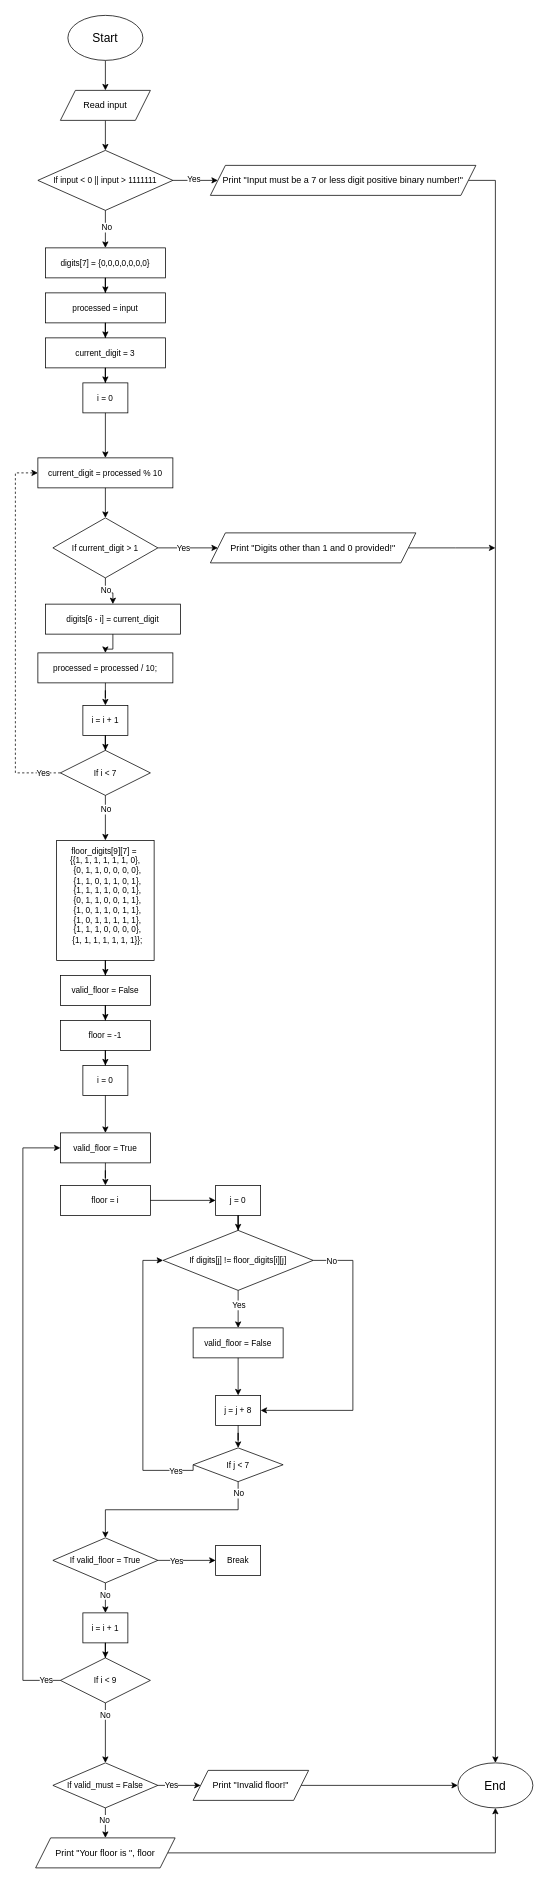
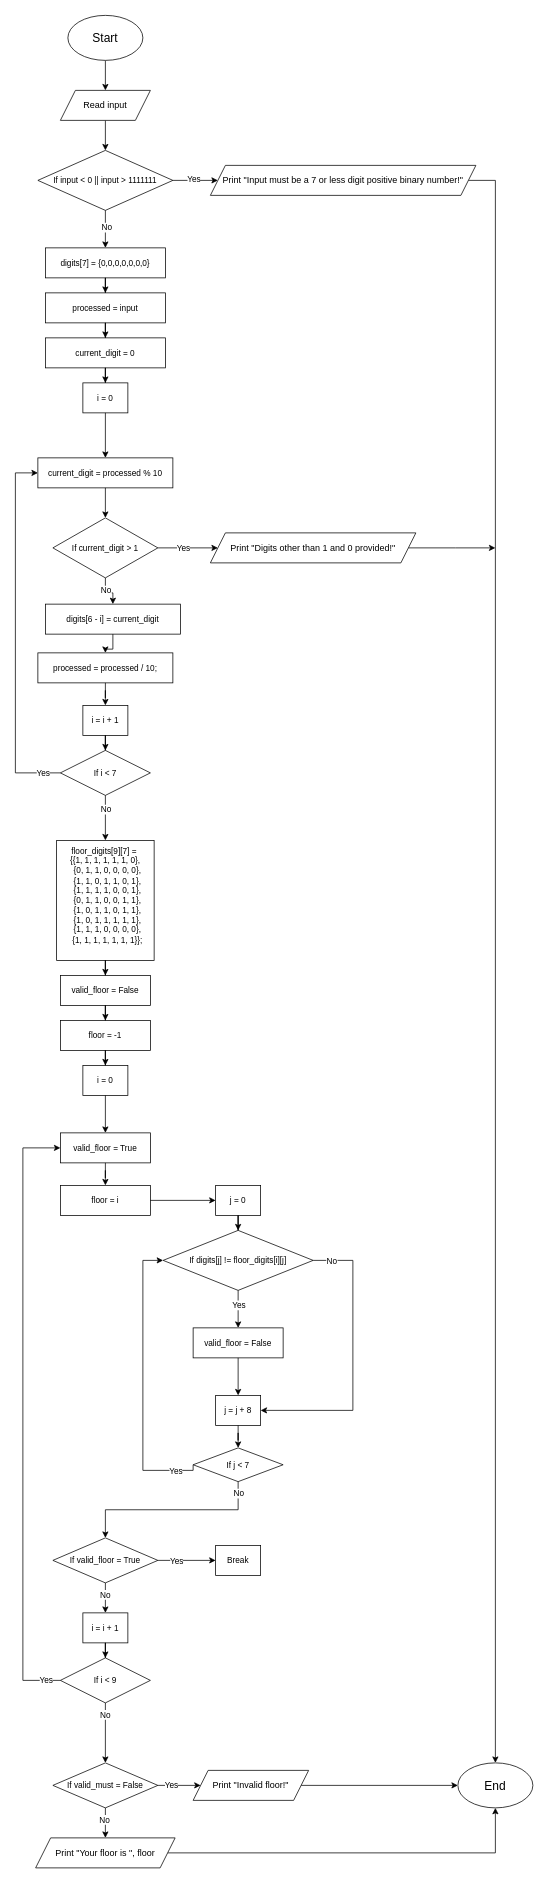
(105, 353) -> (105, 353)
(15, 626) -> (15, 626)
